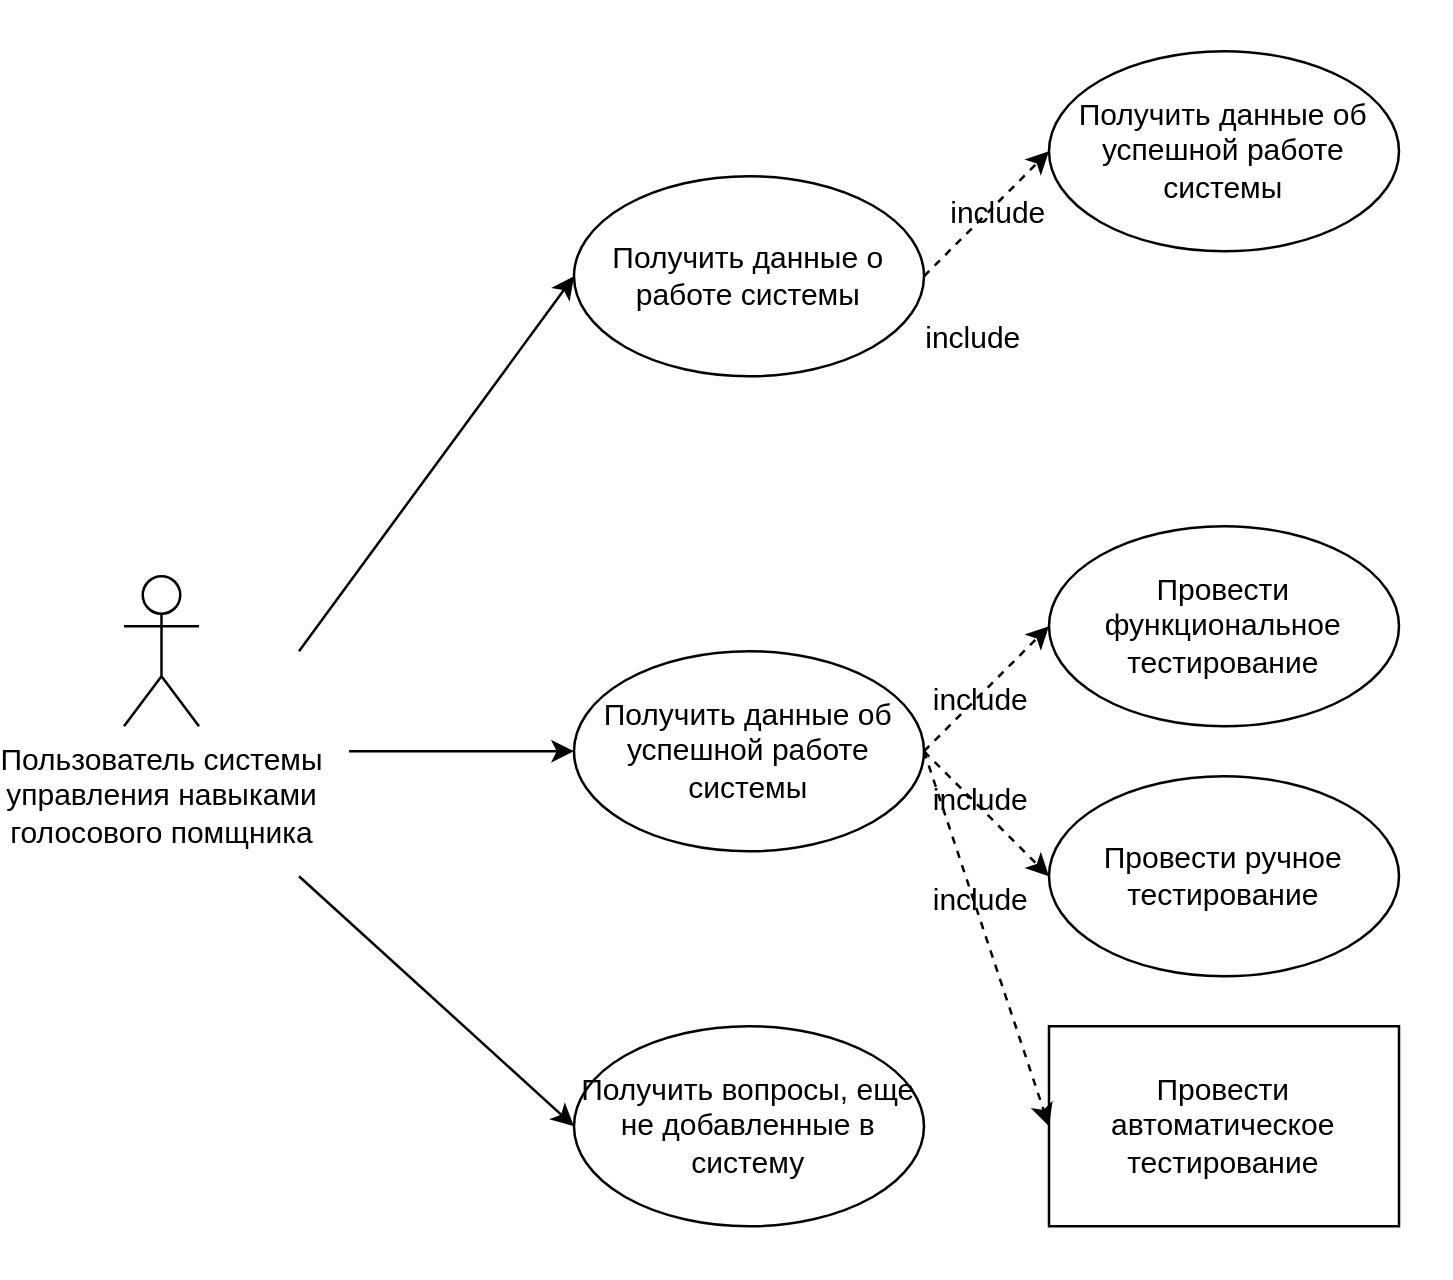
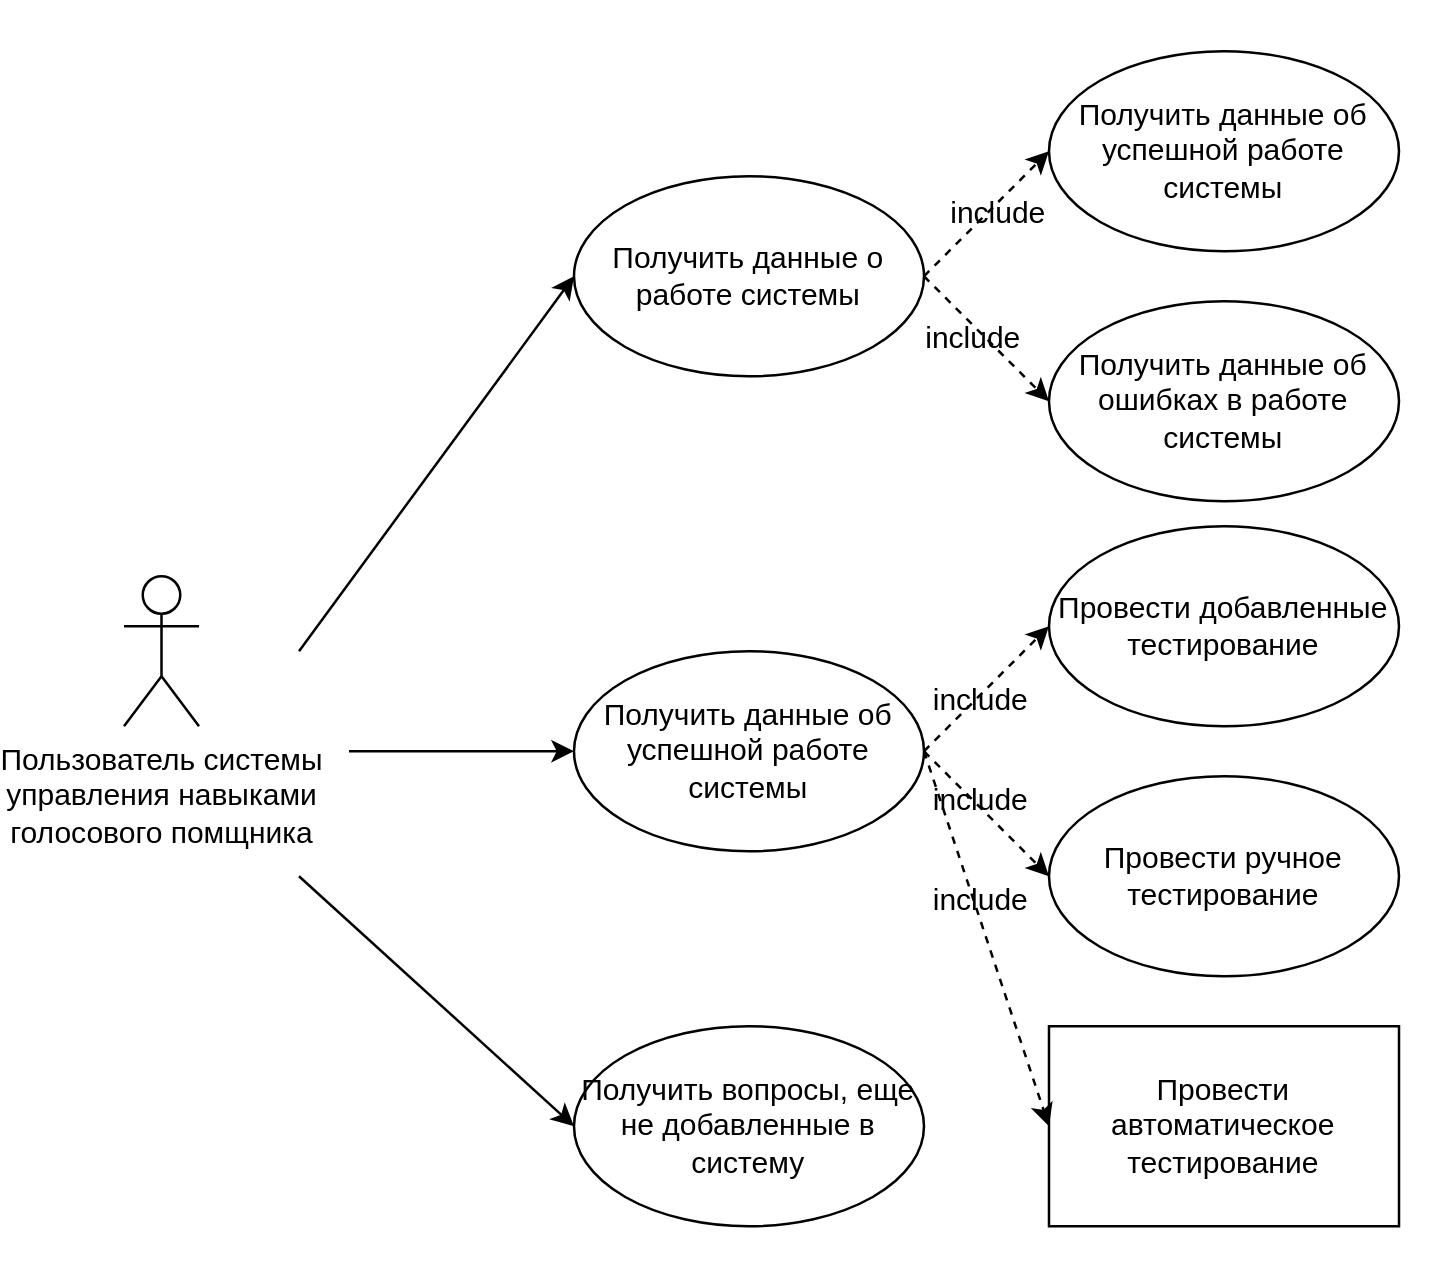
none -> (982, 335)
none -> (1224, 401)
(1224, 626) -> (1224, 626)
